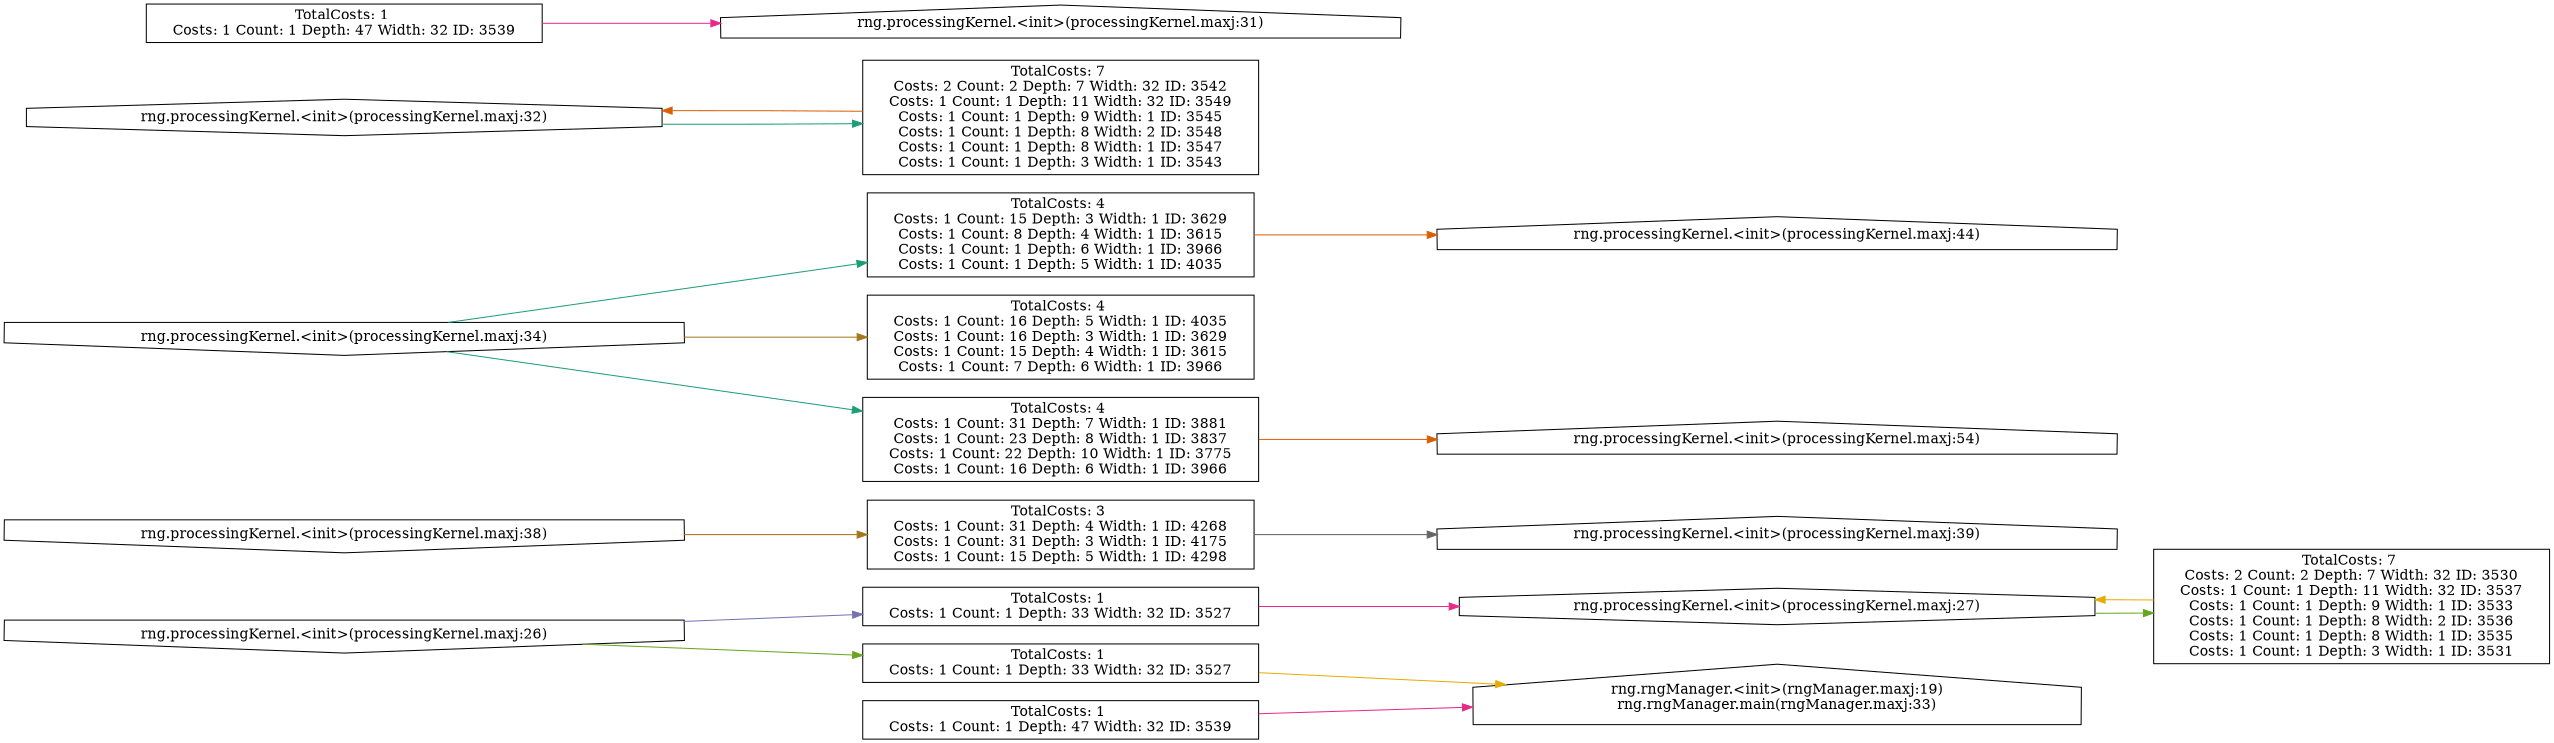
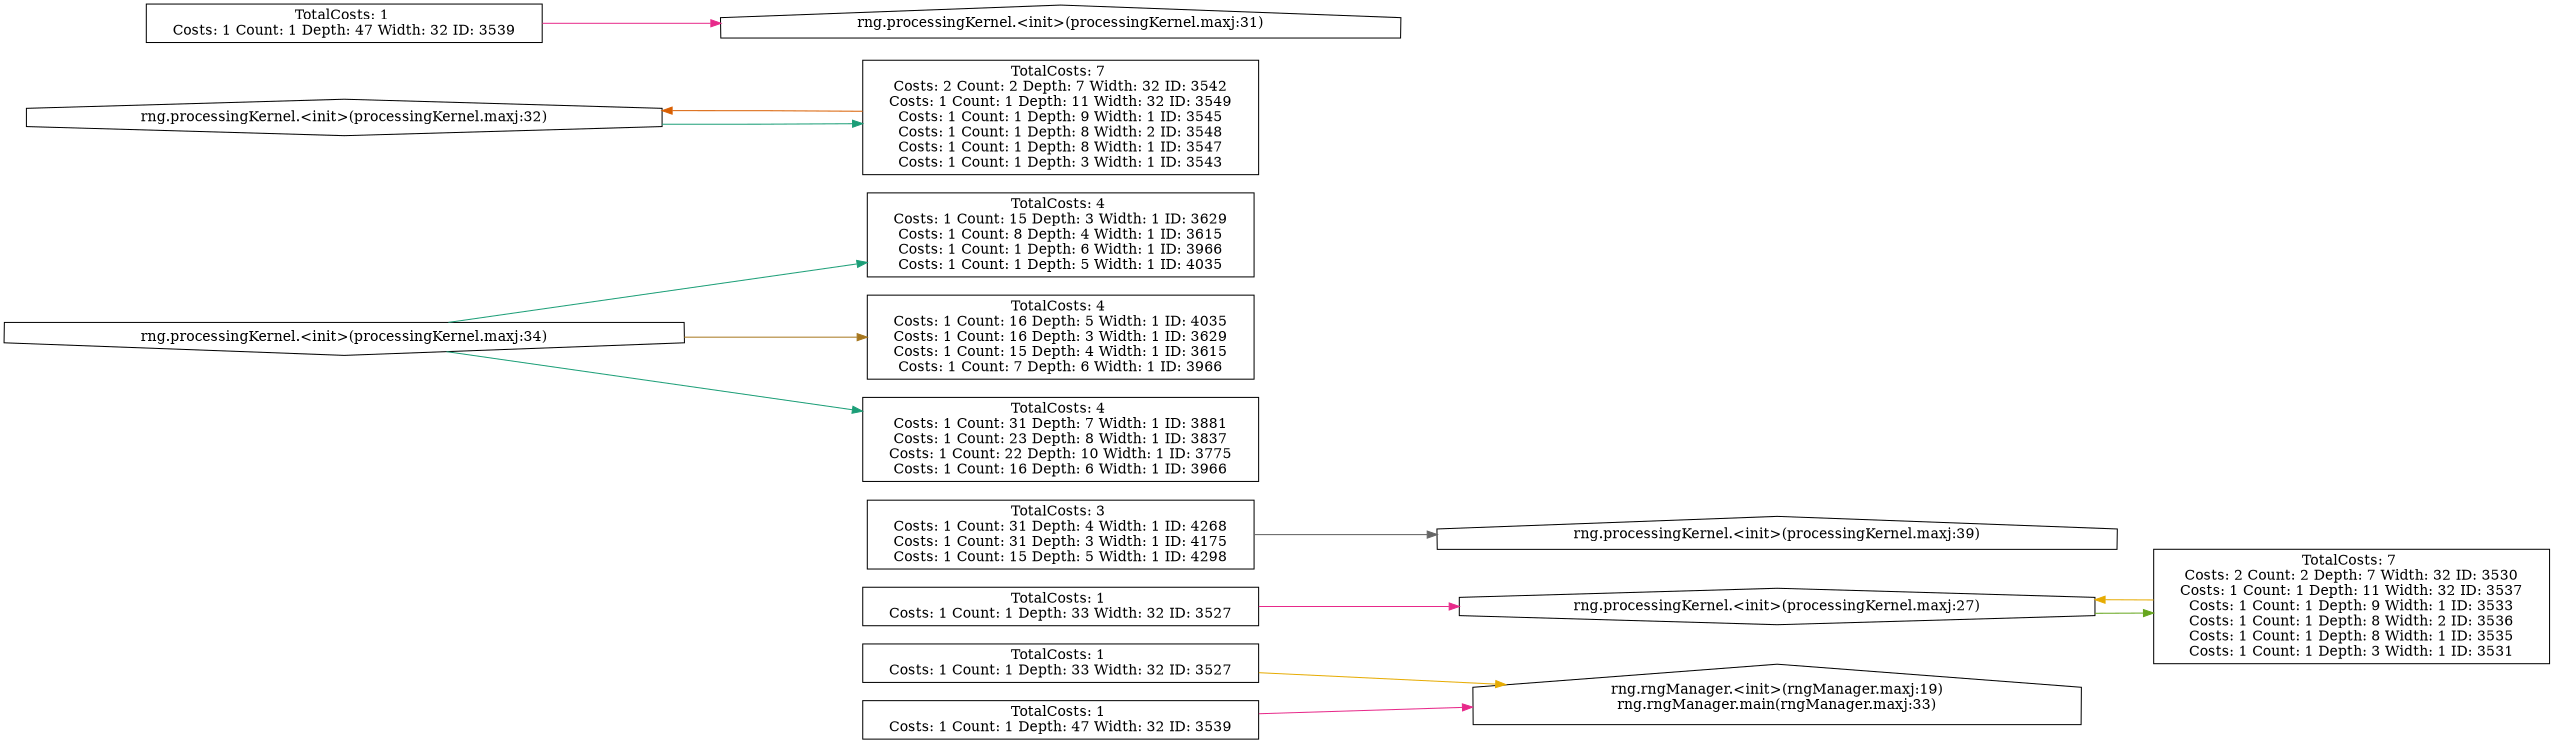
(1777, 235) -> none
(1777, 439) -> none
(344, 535) -> none
(344, 635) -> none
